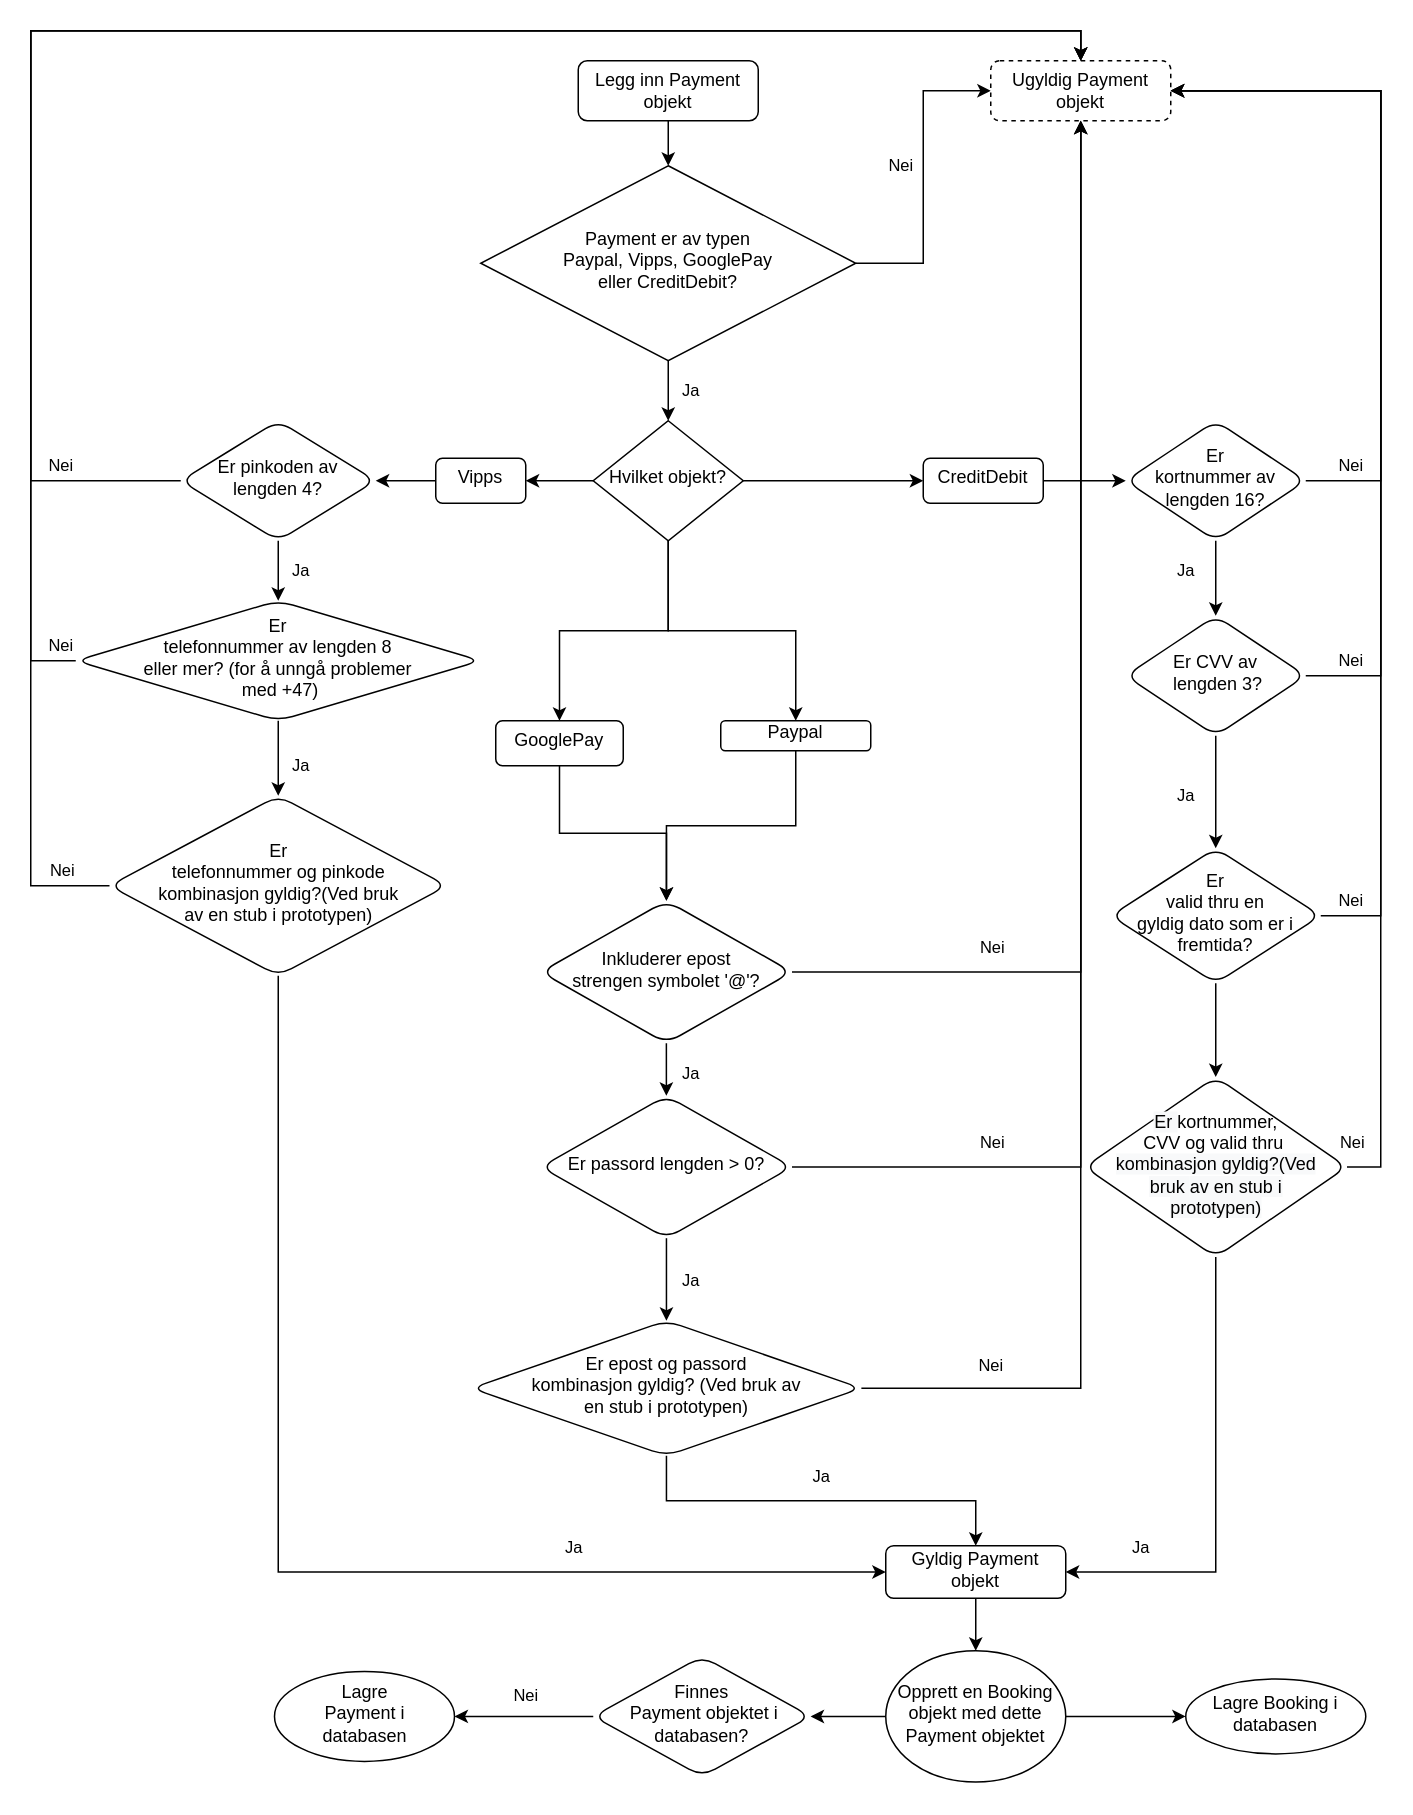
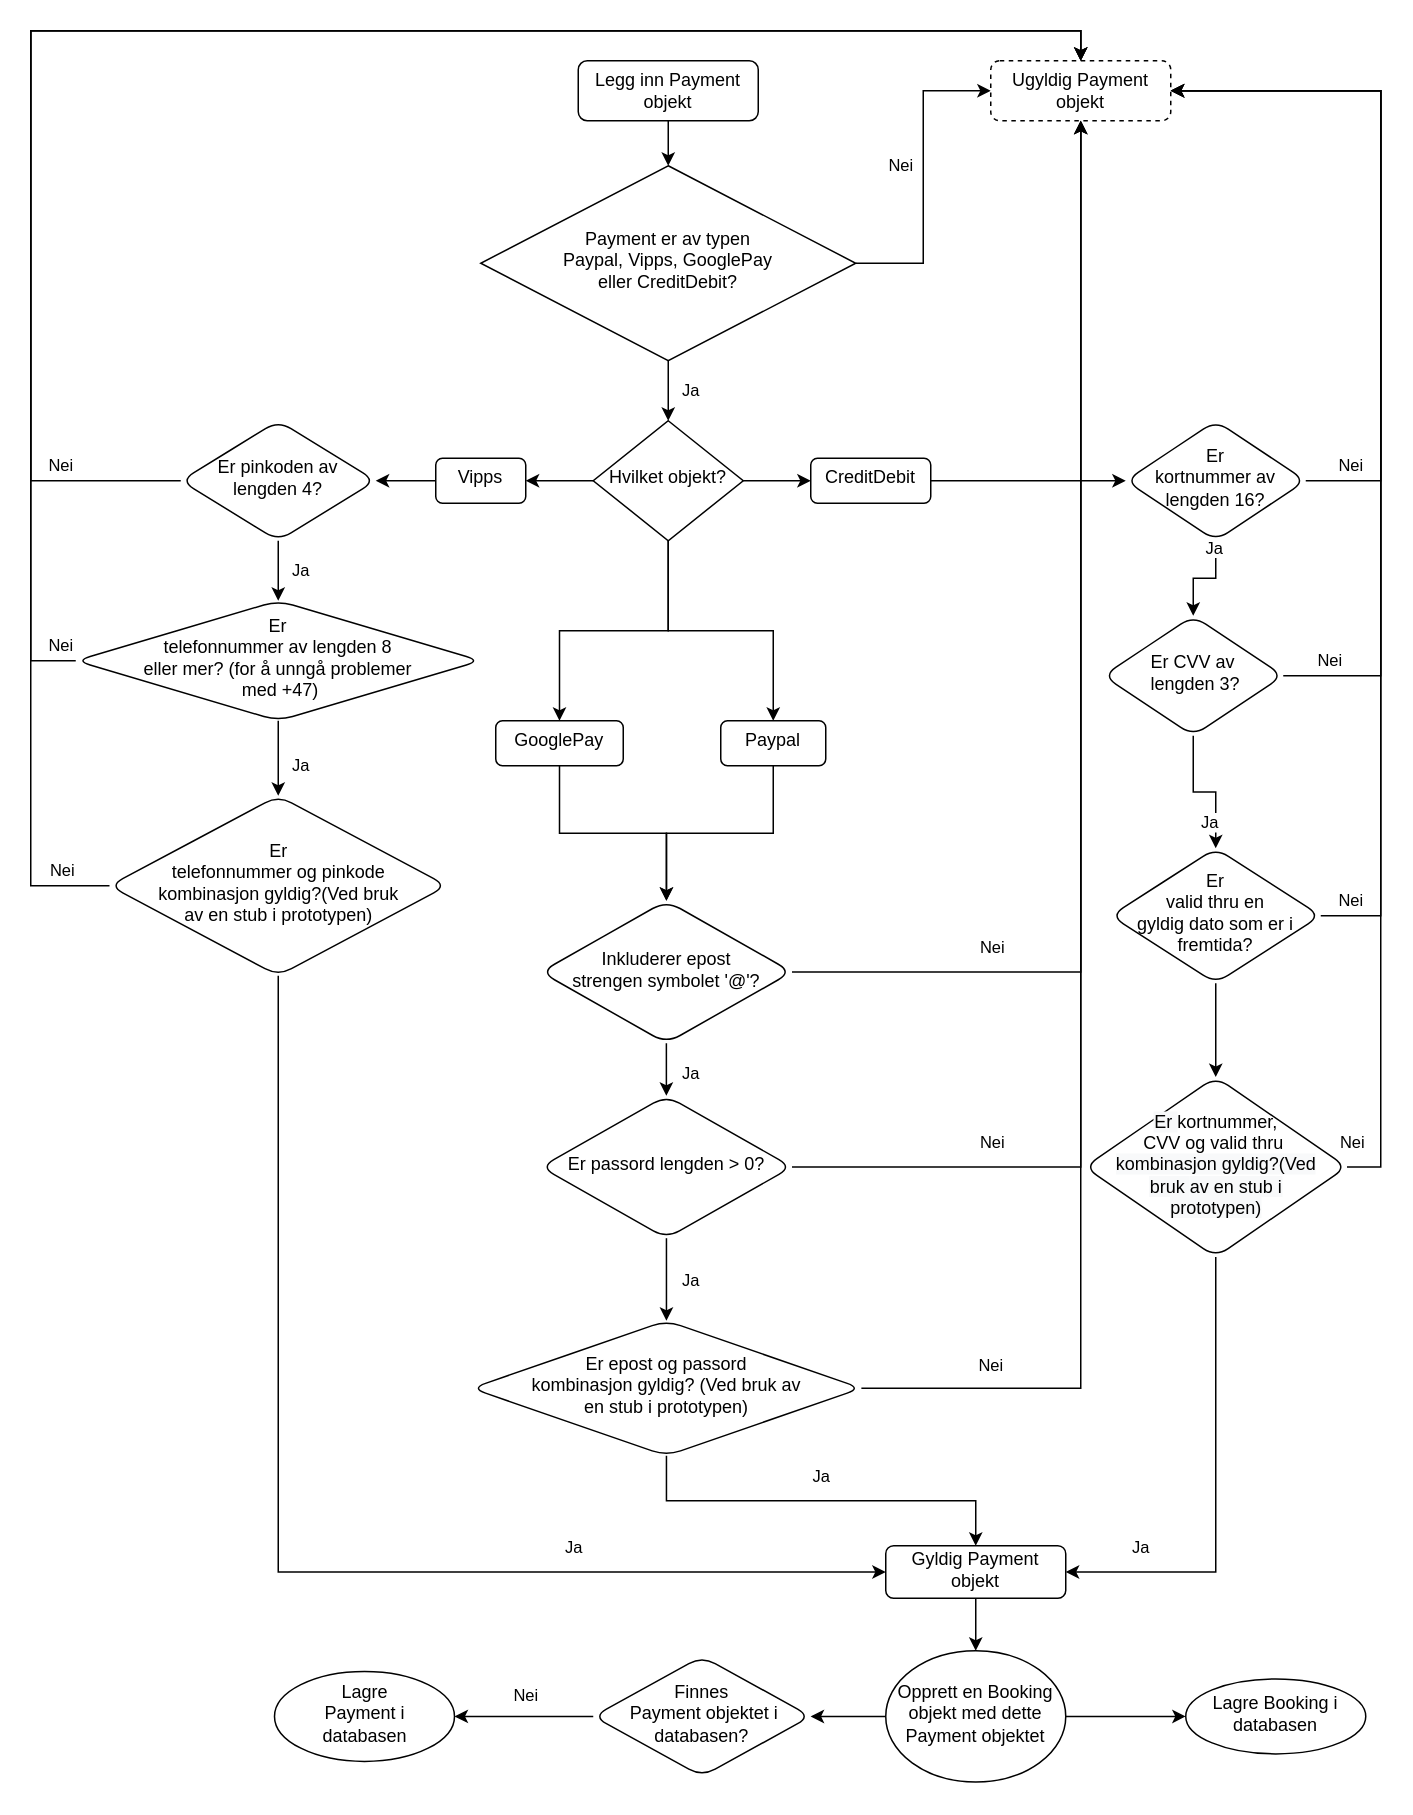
(983, 481) -> (871, 481)
(1216, 676) -> (1193, 676)
(796, 736) -> (773, 743)
